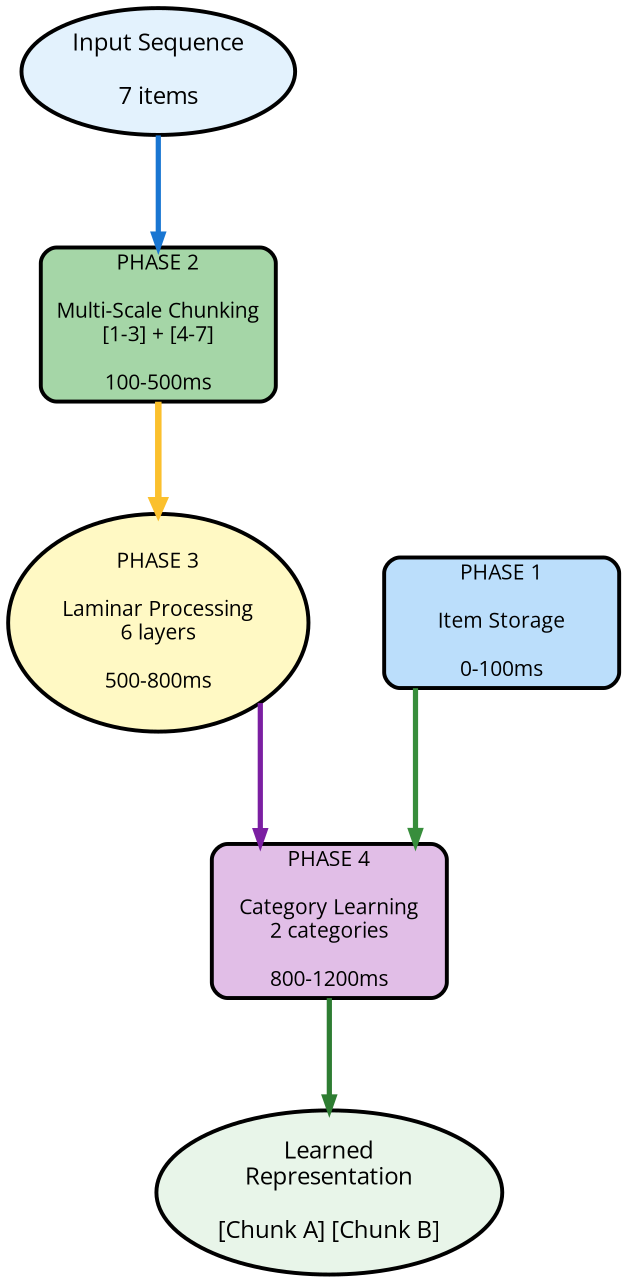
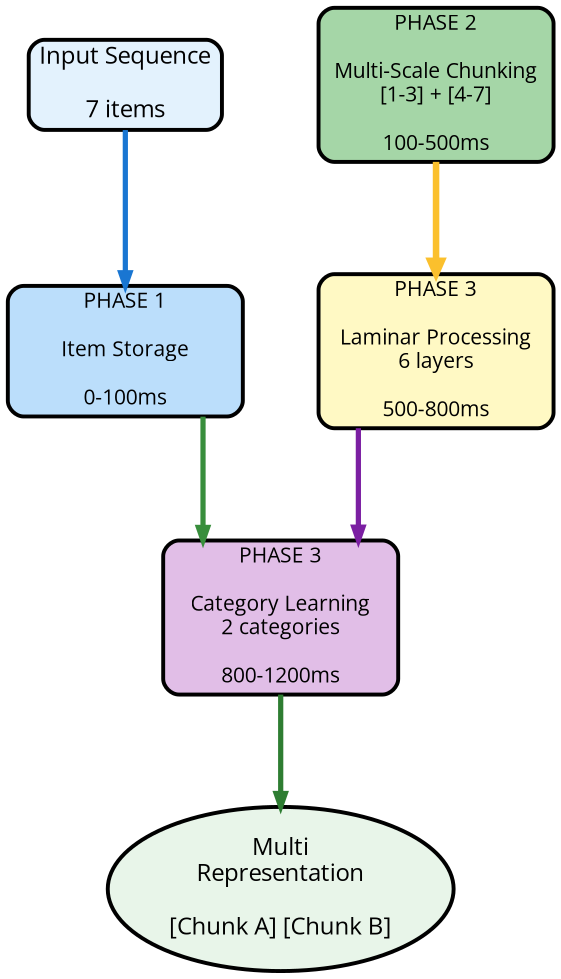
(158, 72) -> (125, 85)
(158, 185) -> (125, 201)
(158, 623) -> (436, 351)
(329, 921) -> (281, 618)
(329, 1192) -> (281, 889)
